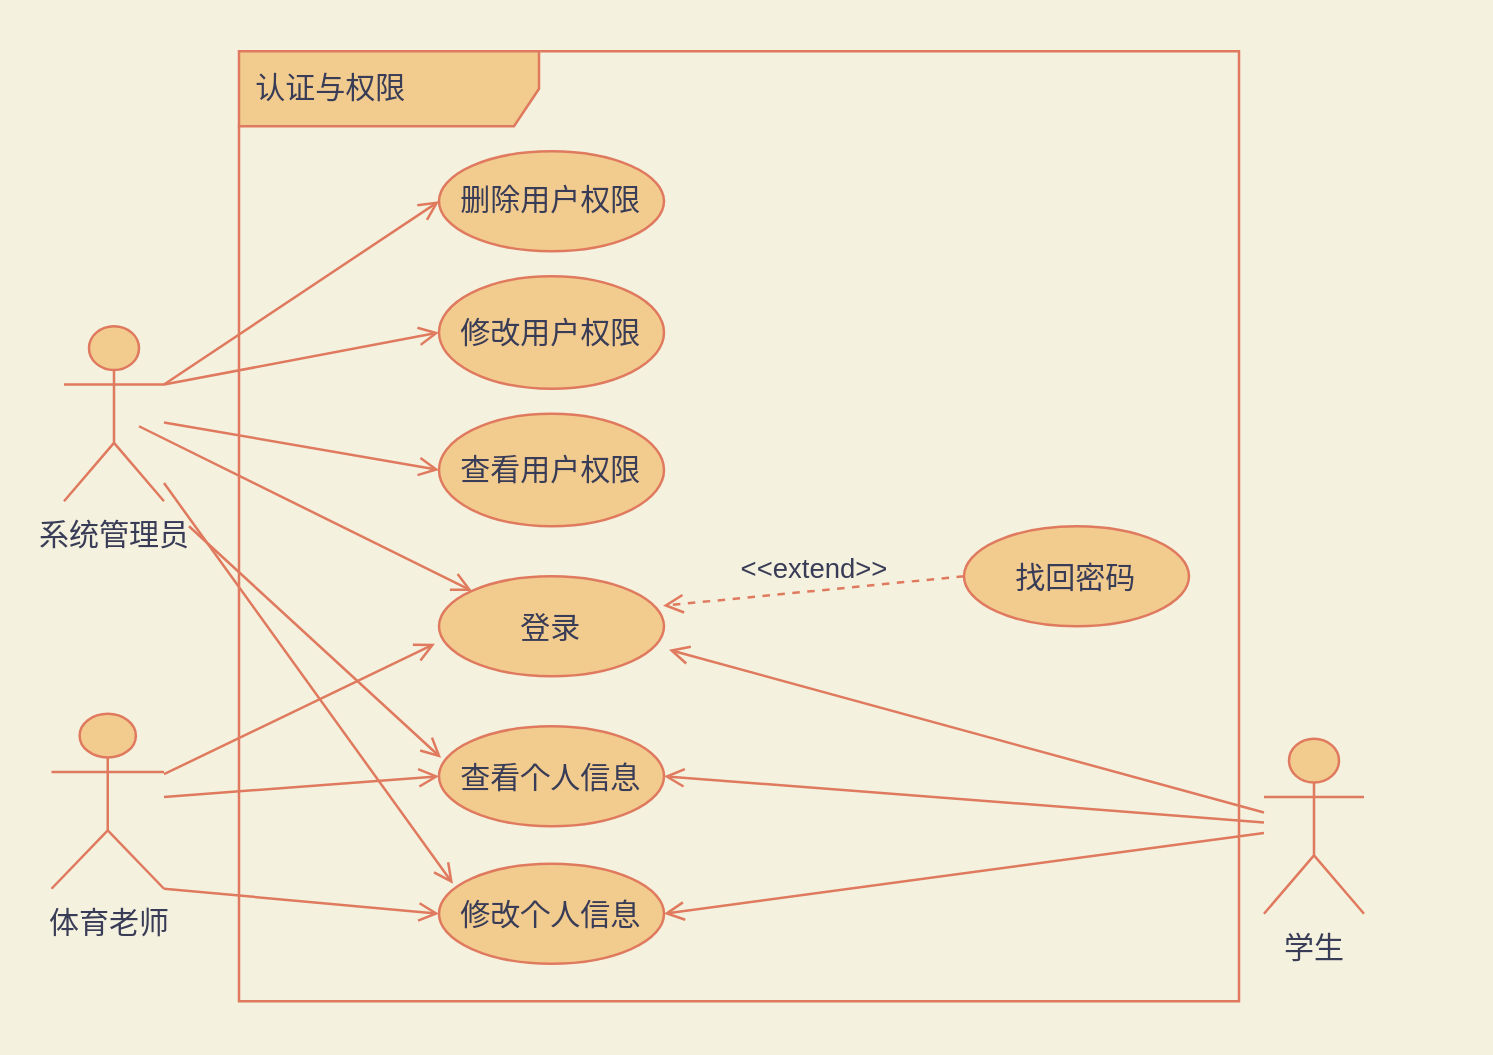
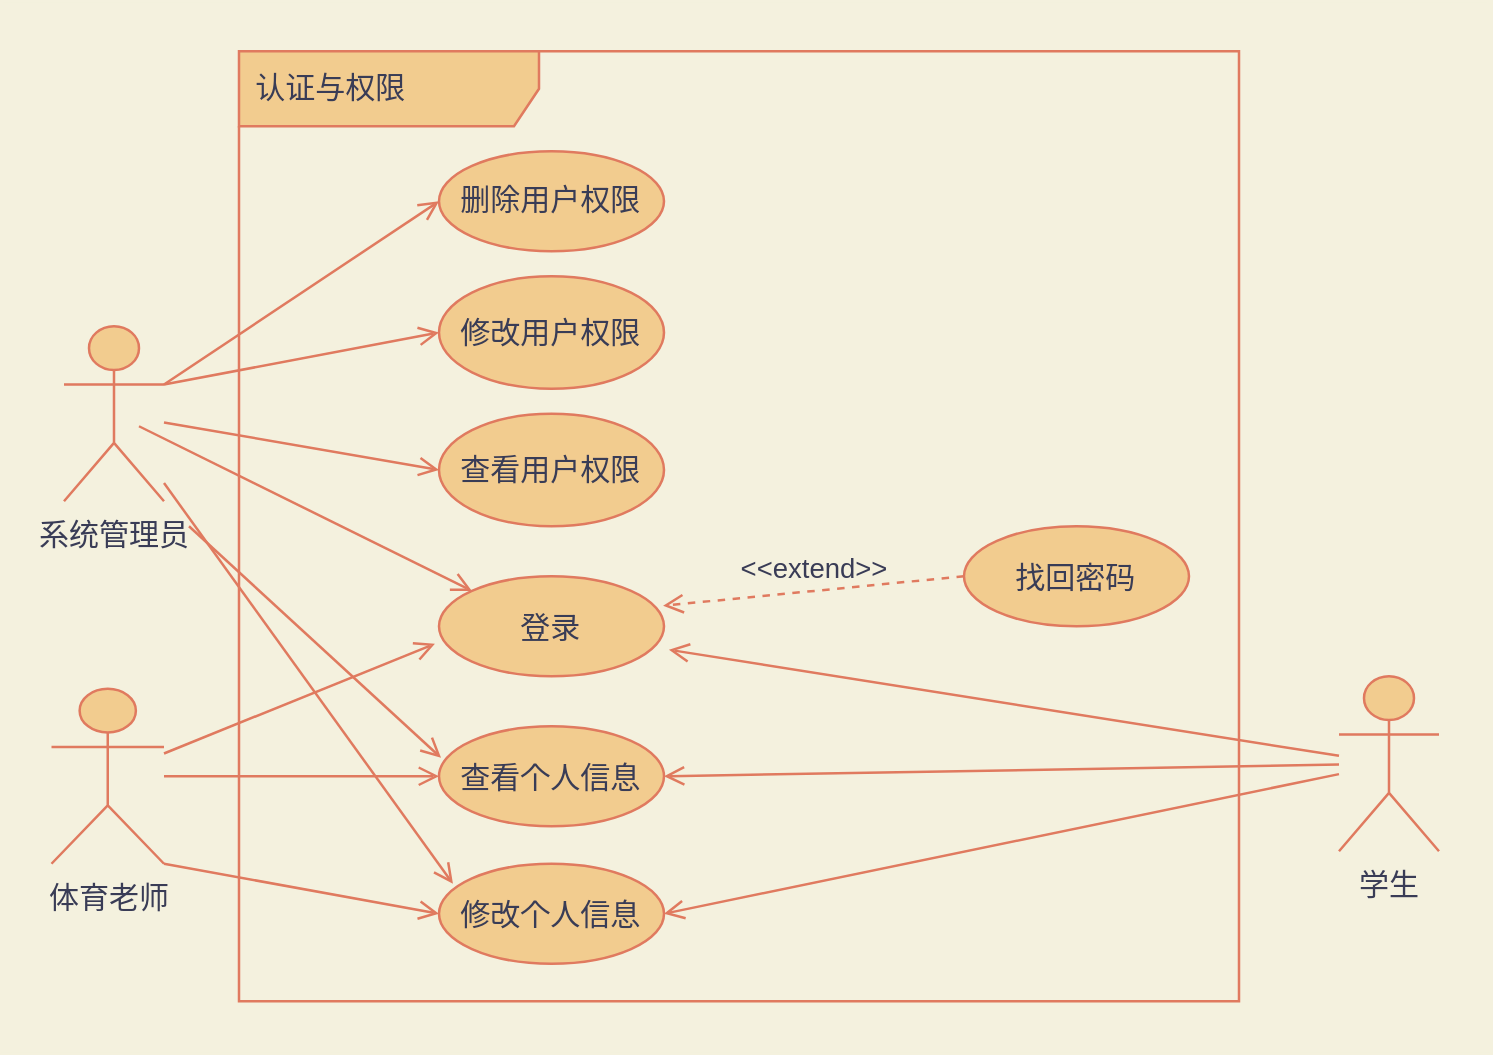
(108, 801) -> (108, 776)
(1314, 826) -> (1389, 764)
